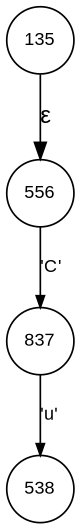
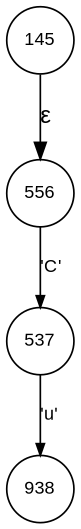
(40, 40) -> (40, 40)
(40, 341) -> (40, 341)
(40, 489) -> (40, 489)
